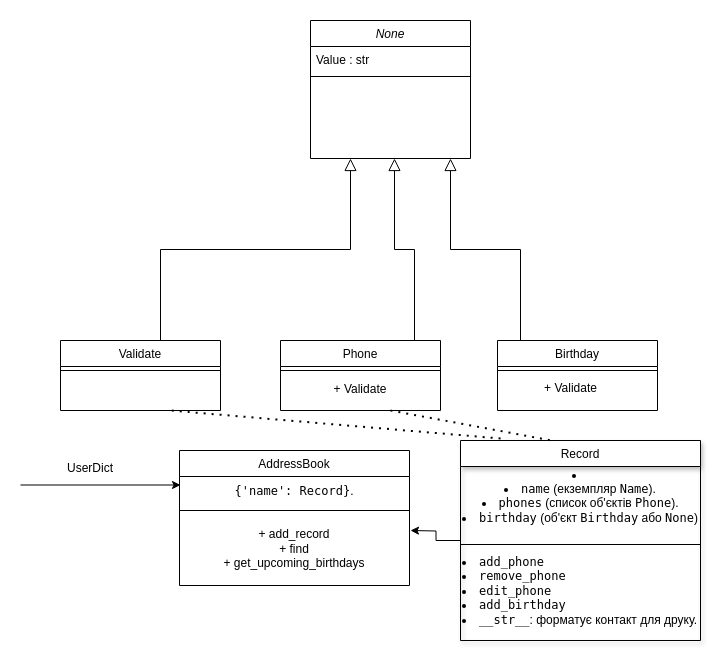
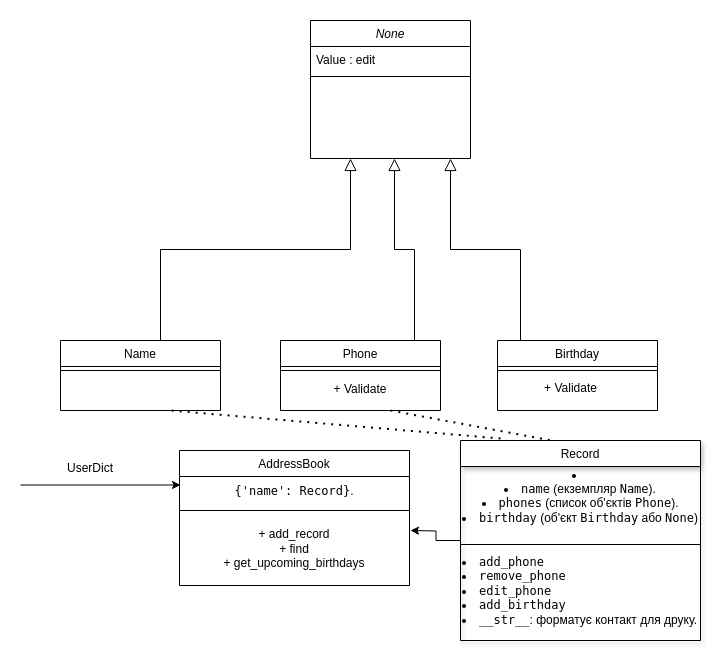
(347, 60) -> (349, 60)
(140, 354) -> (140, 354)
